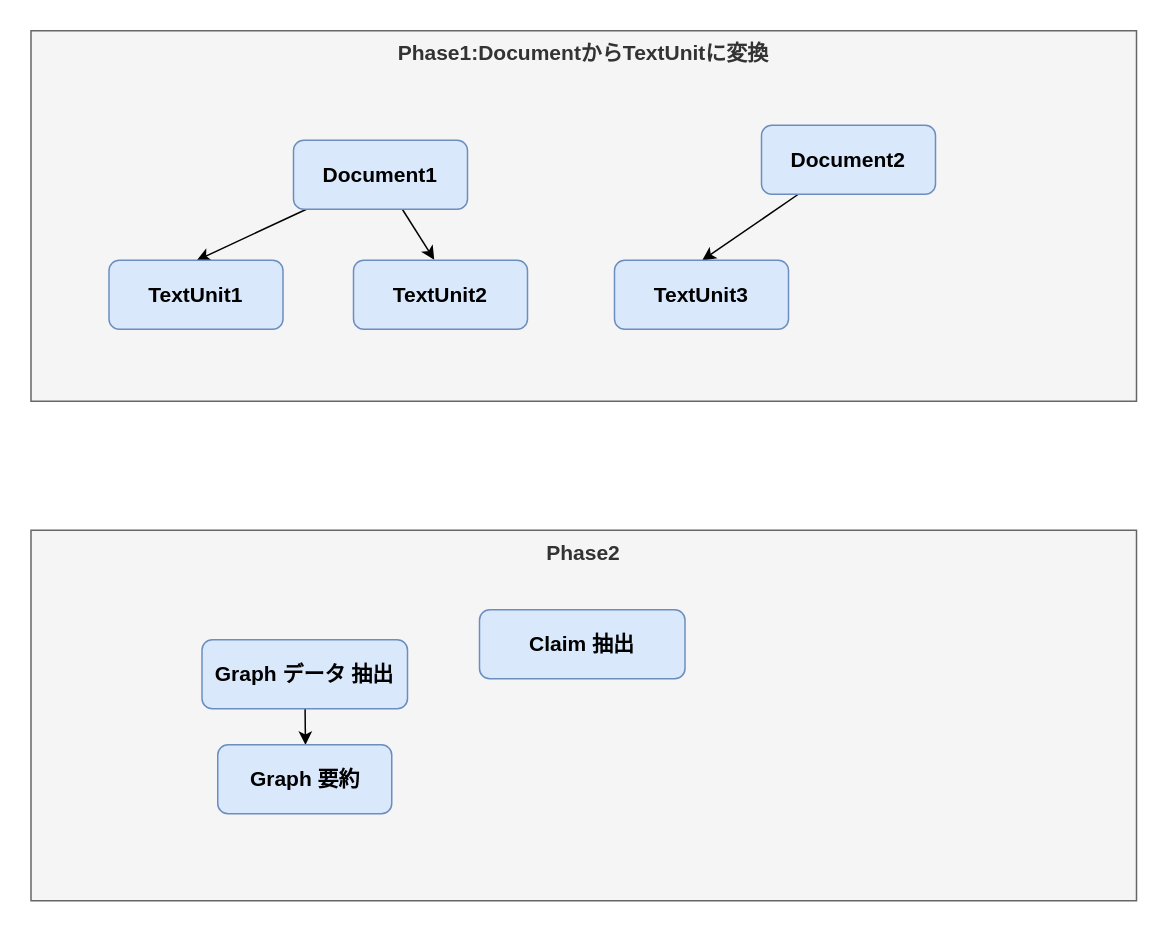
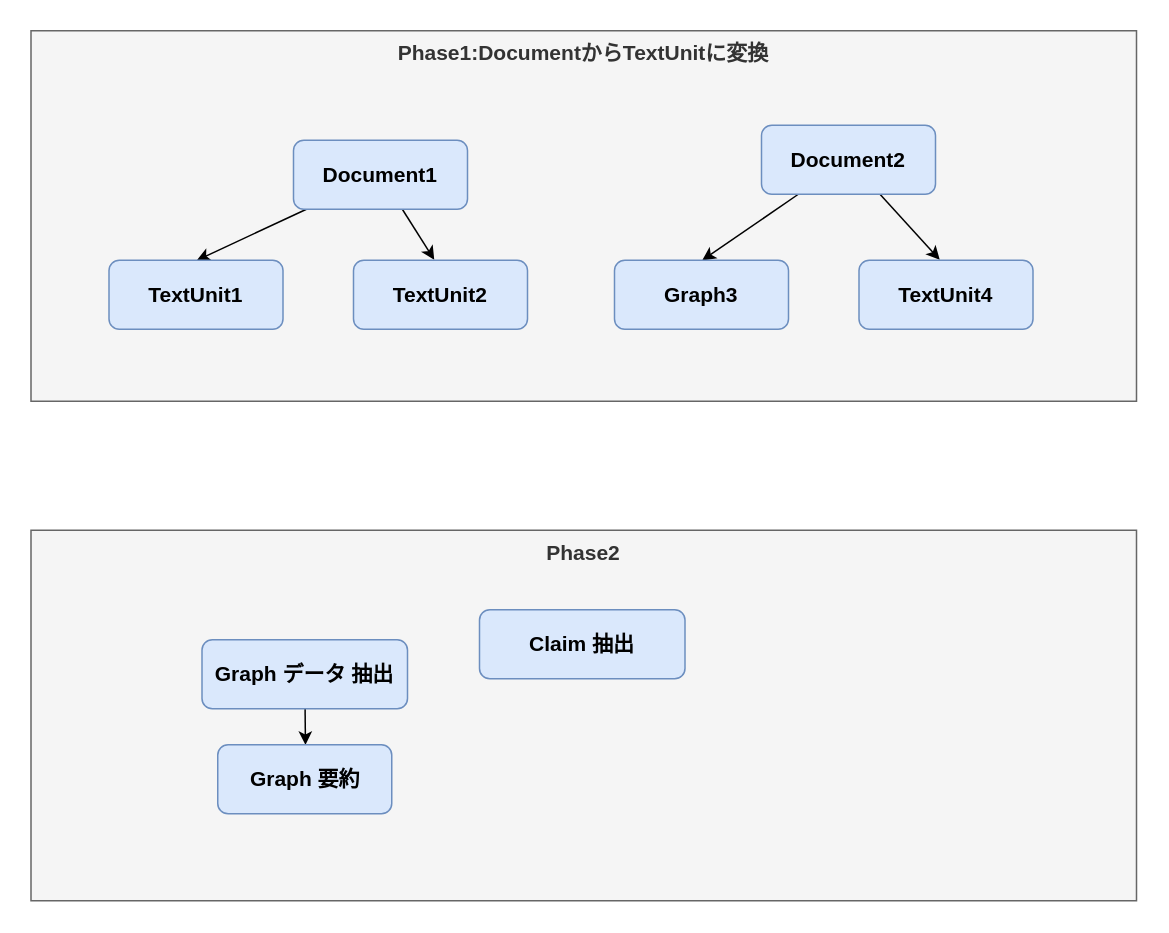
none -> (906, 223)
(701, 295) -> (701, 295)
none -> (946, 295)
